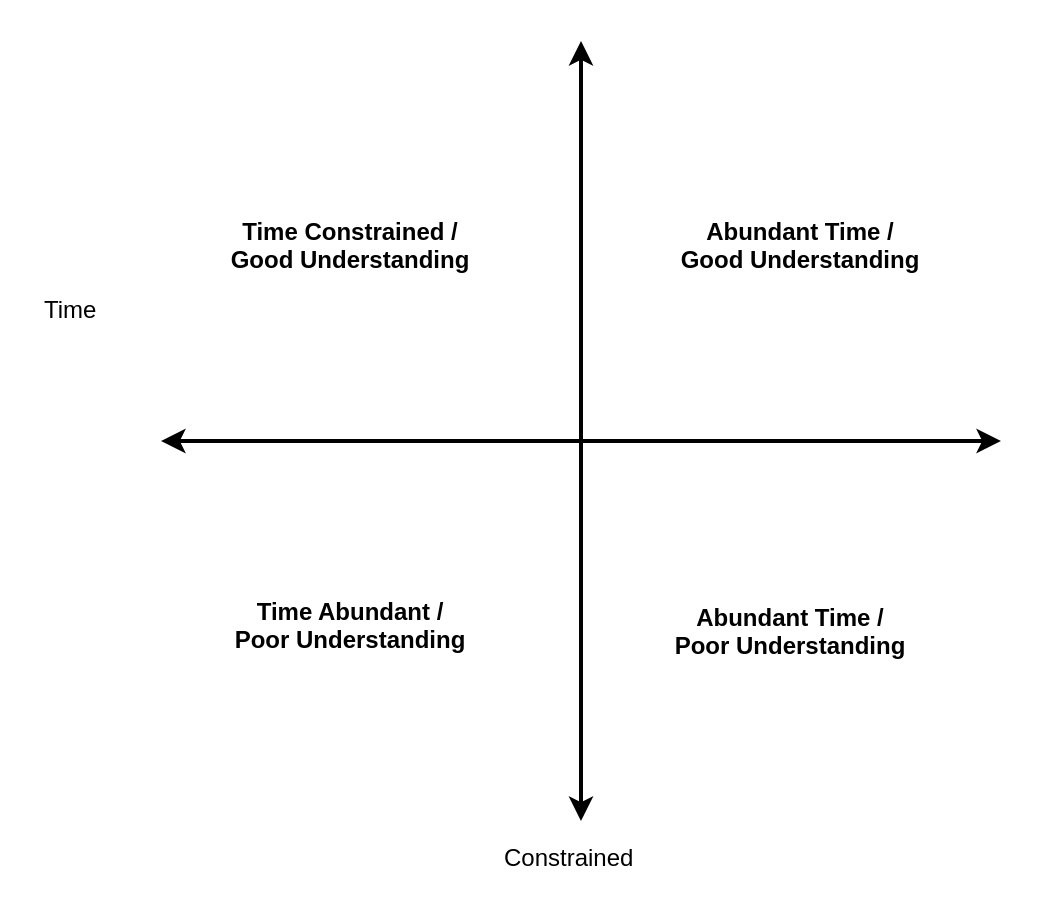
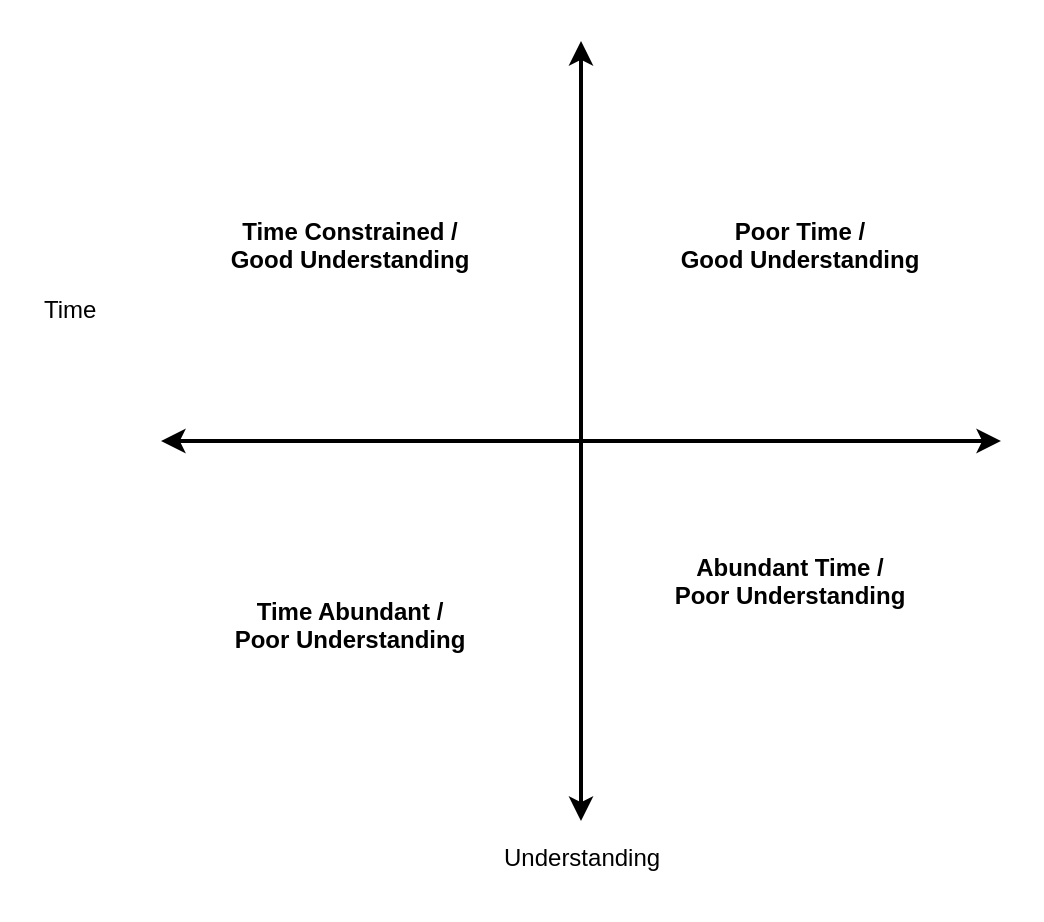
(801, 261) -> (801, 261)
(791, 661) -> (791, 611)
(576, 859) -> (589, 859)
